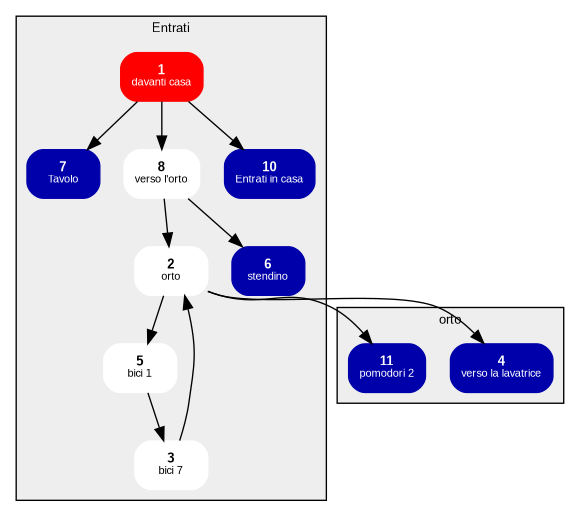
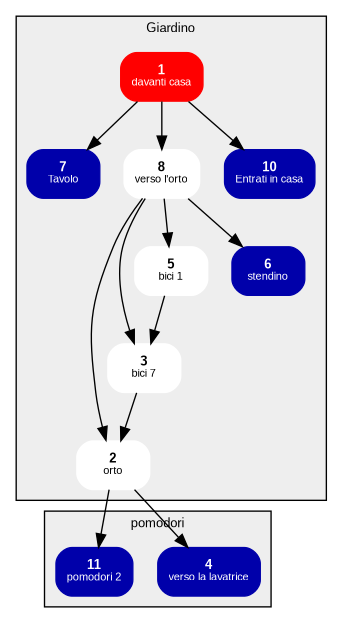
(171, 29) -> (171, 29)
none -> (120, 262)
(158, 313) -> (166, 216)
(450, 320) -> (158, 524)
